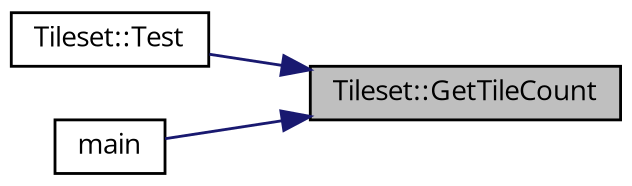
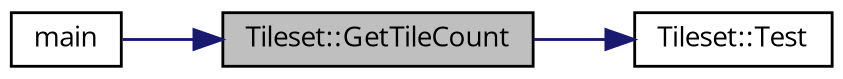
(246, 60) -> (569, 39)
